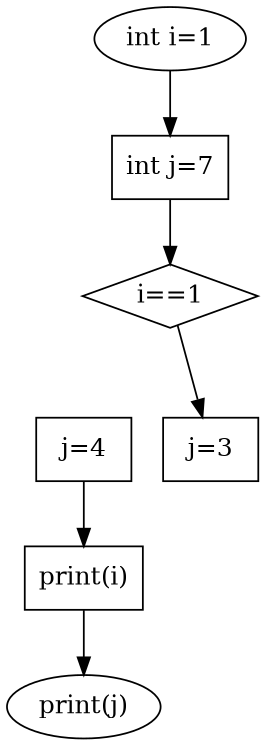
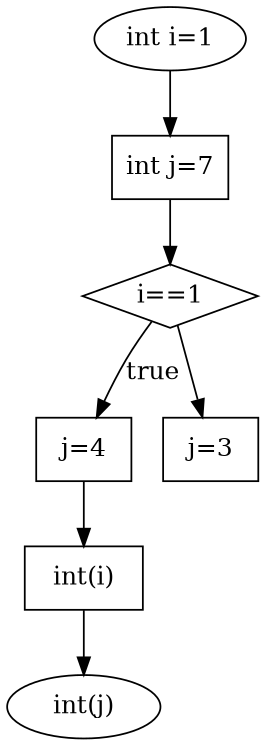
none -> (126, 360)
(84, 578) -> (84, 578)
(84, 707) -> (84, 707)
